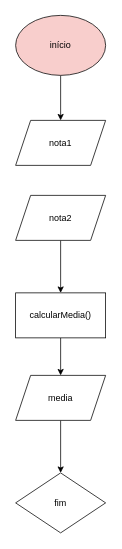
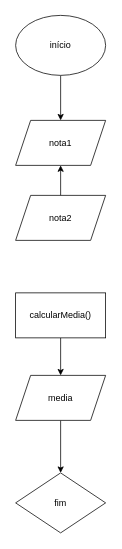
(60, 45) -> (60, 45)
(60, 264) -> (60, 183)
